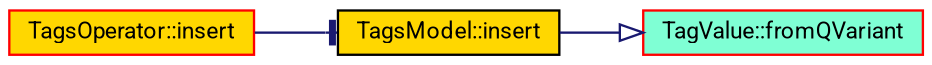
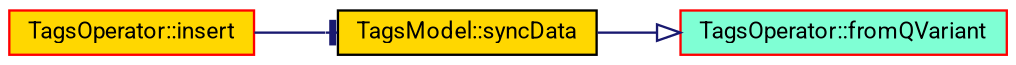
(449, 33) -> (467, 33)
(783, 33) -> (844, 33)
